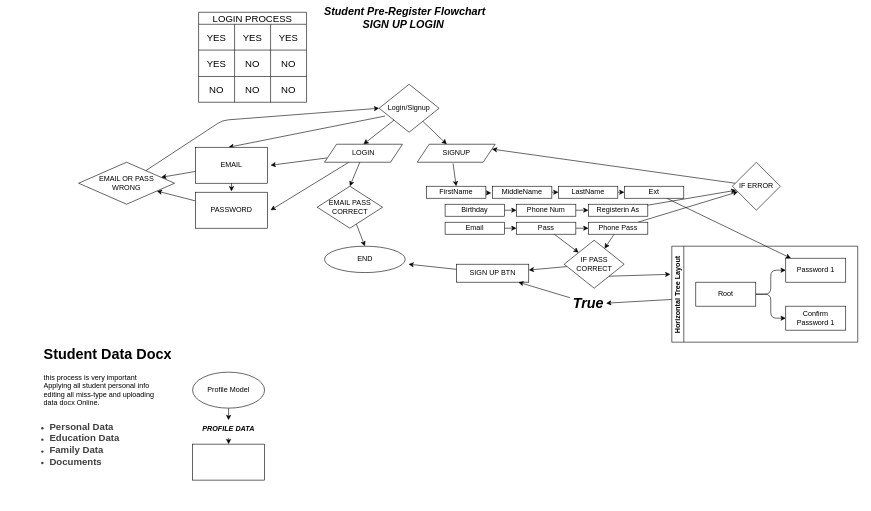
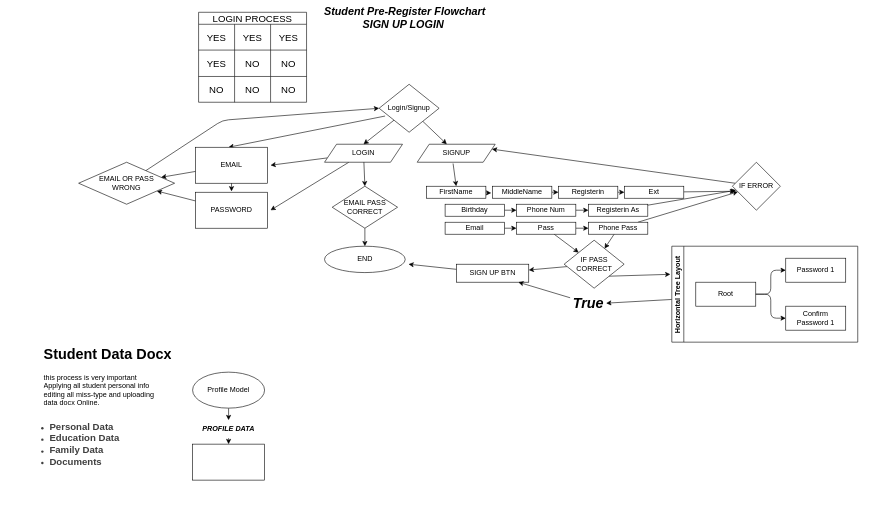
(588, 192) -> (588, 192)
(350, 207) -> (365, 207)
(694, 211) -> (699, 192)
